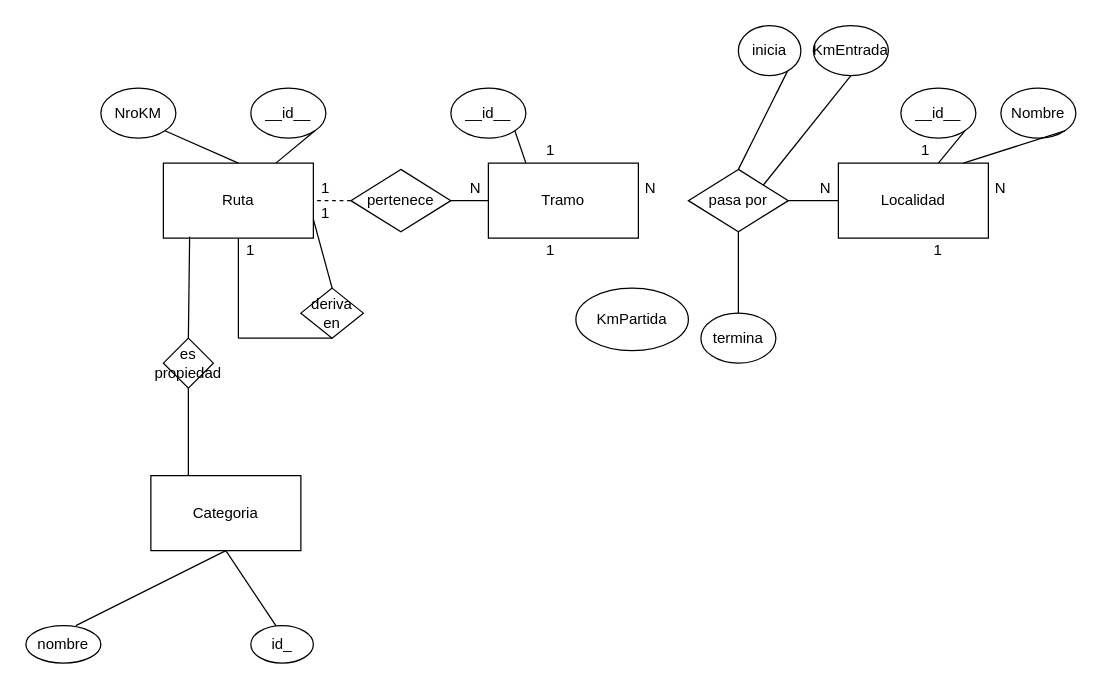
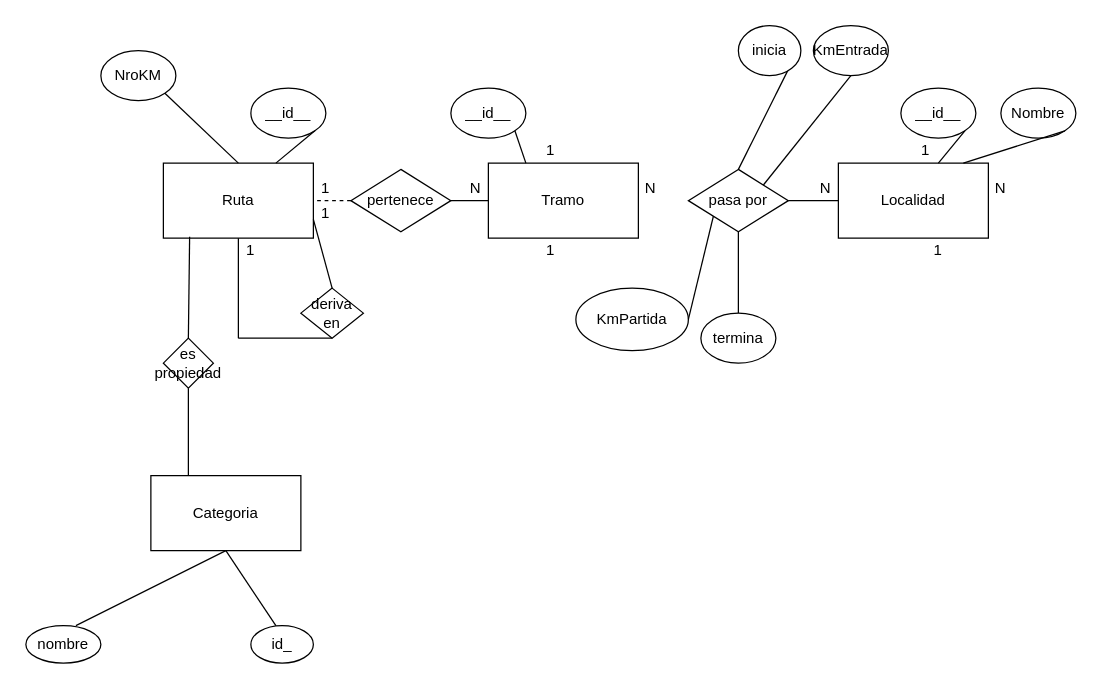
(138, 113) -> (138, 76)
none -> (701, 268)
